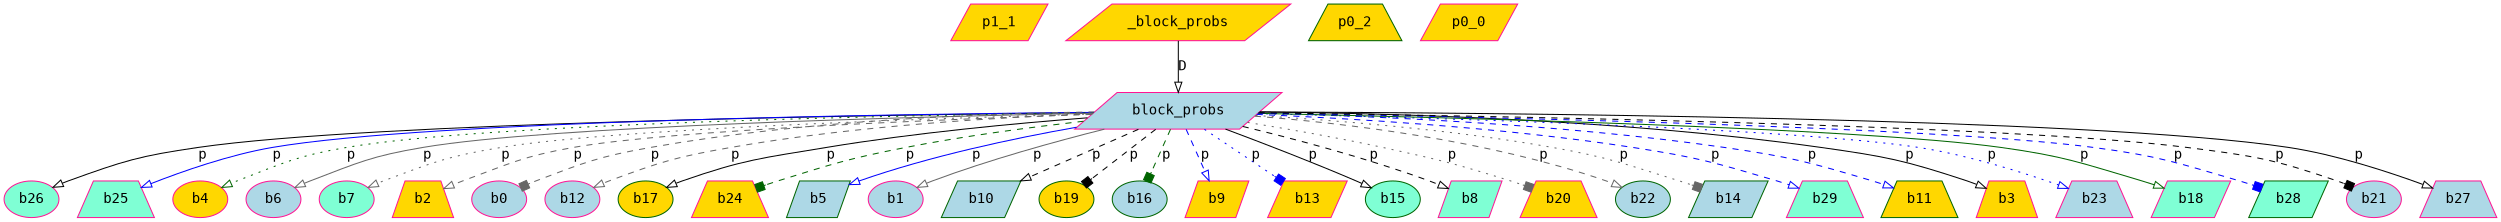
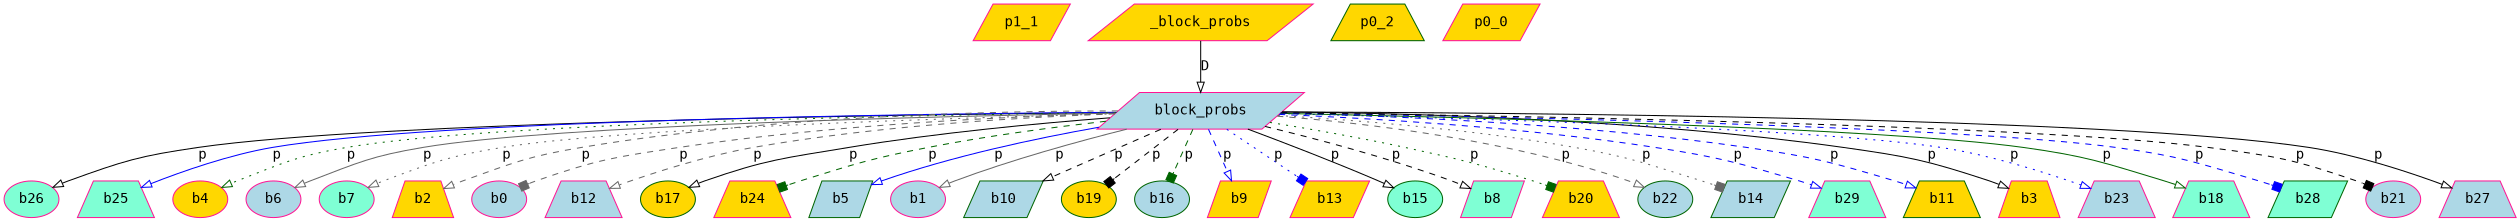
(1386, 148) -> (1409, 148)
(572, 199) -> (584, 199)
(2191, 199) -> (2211, 199)
